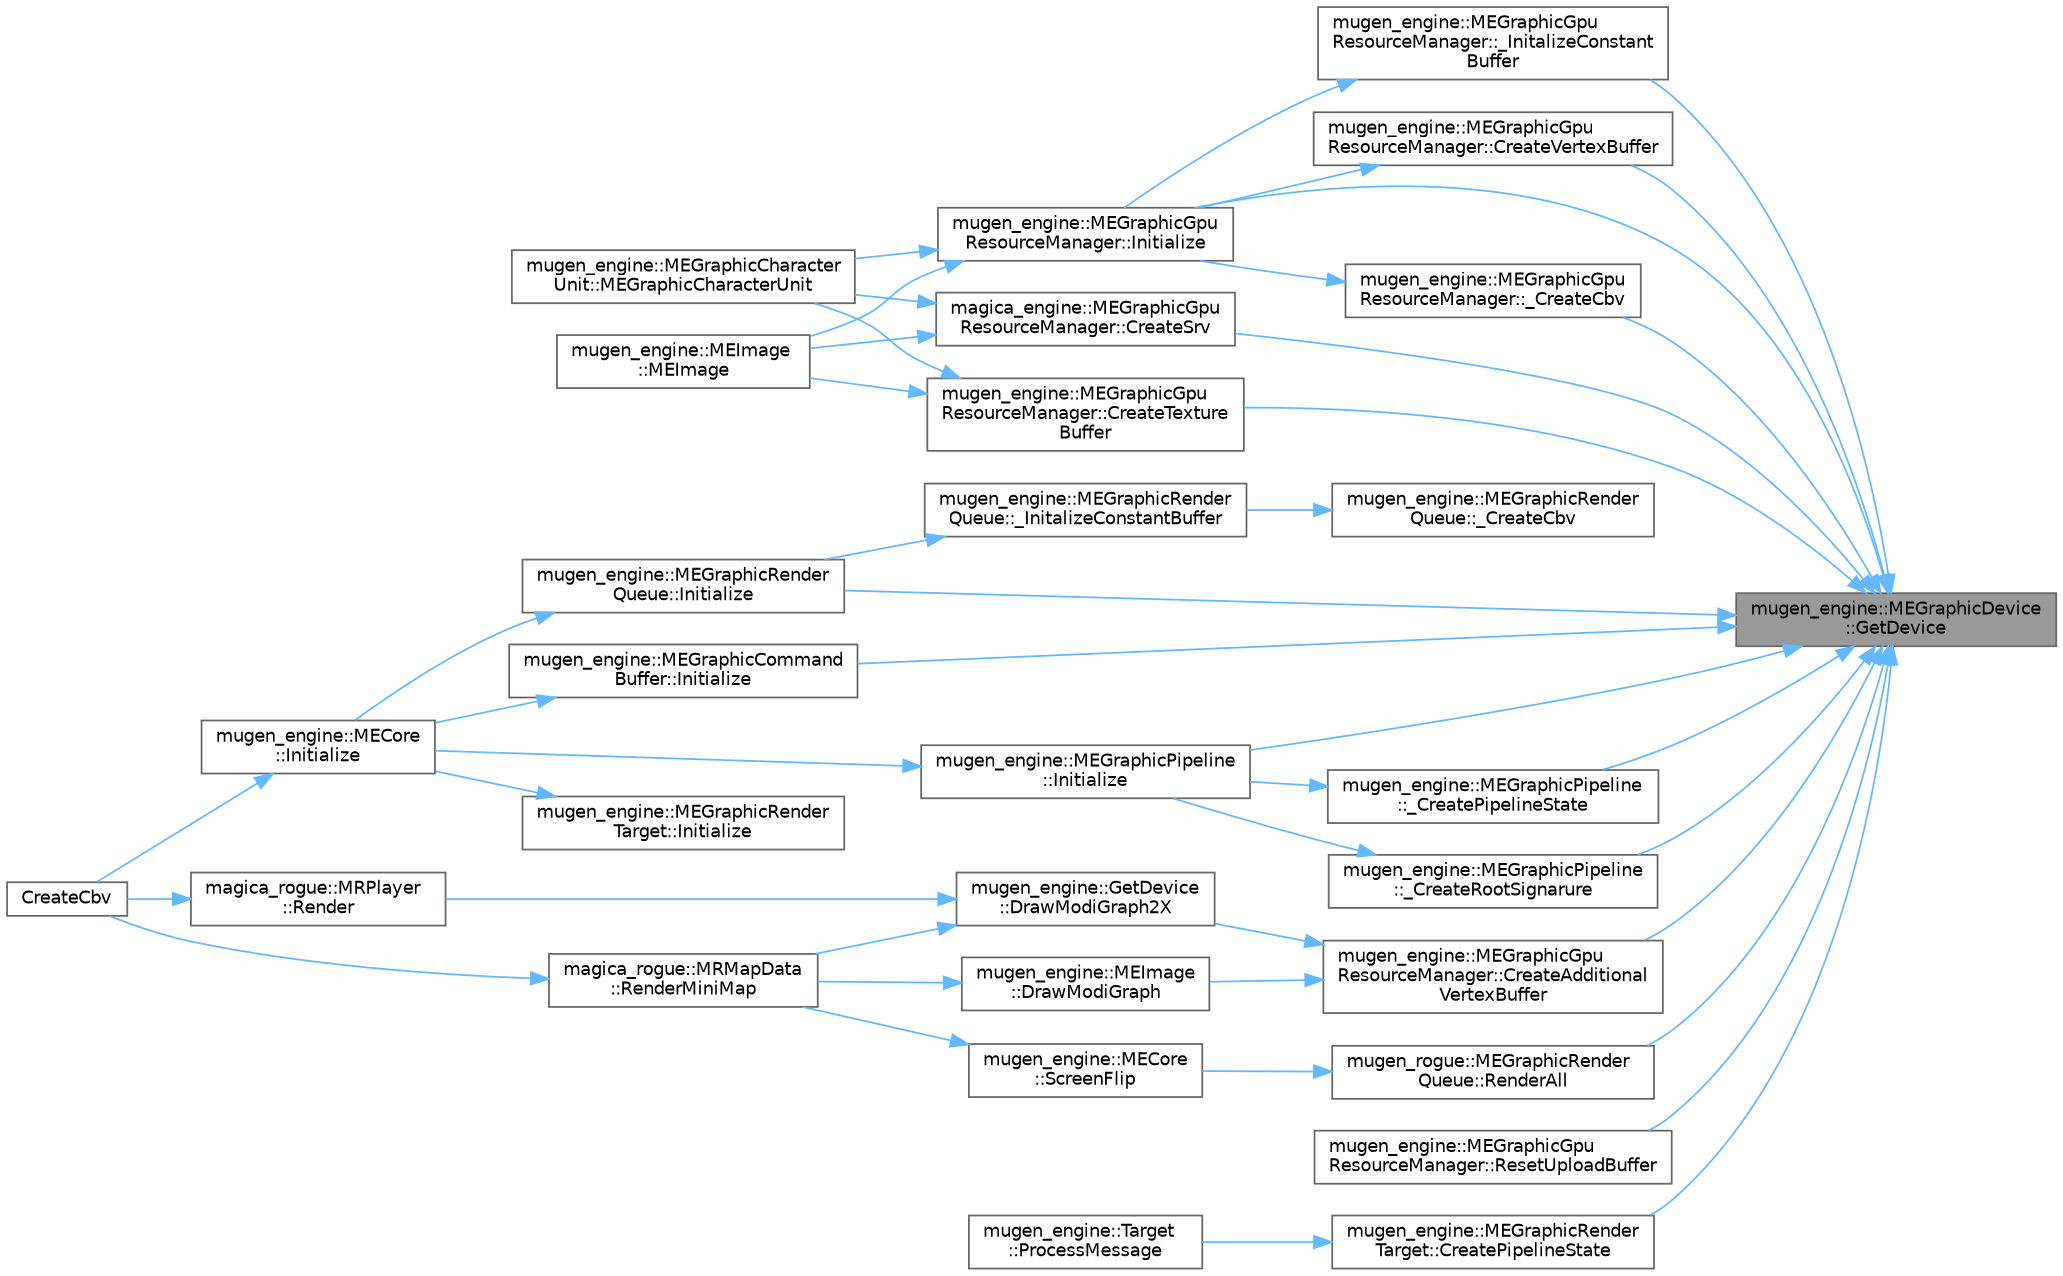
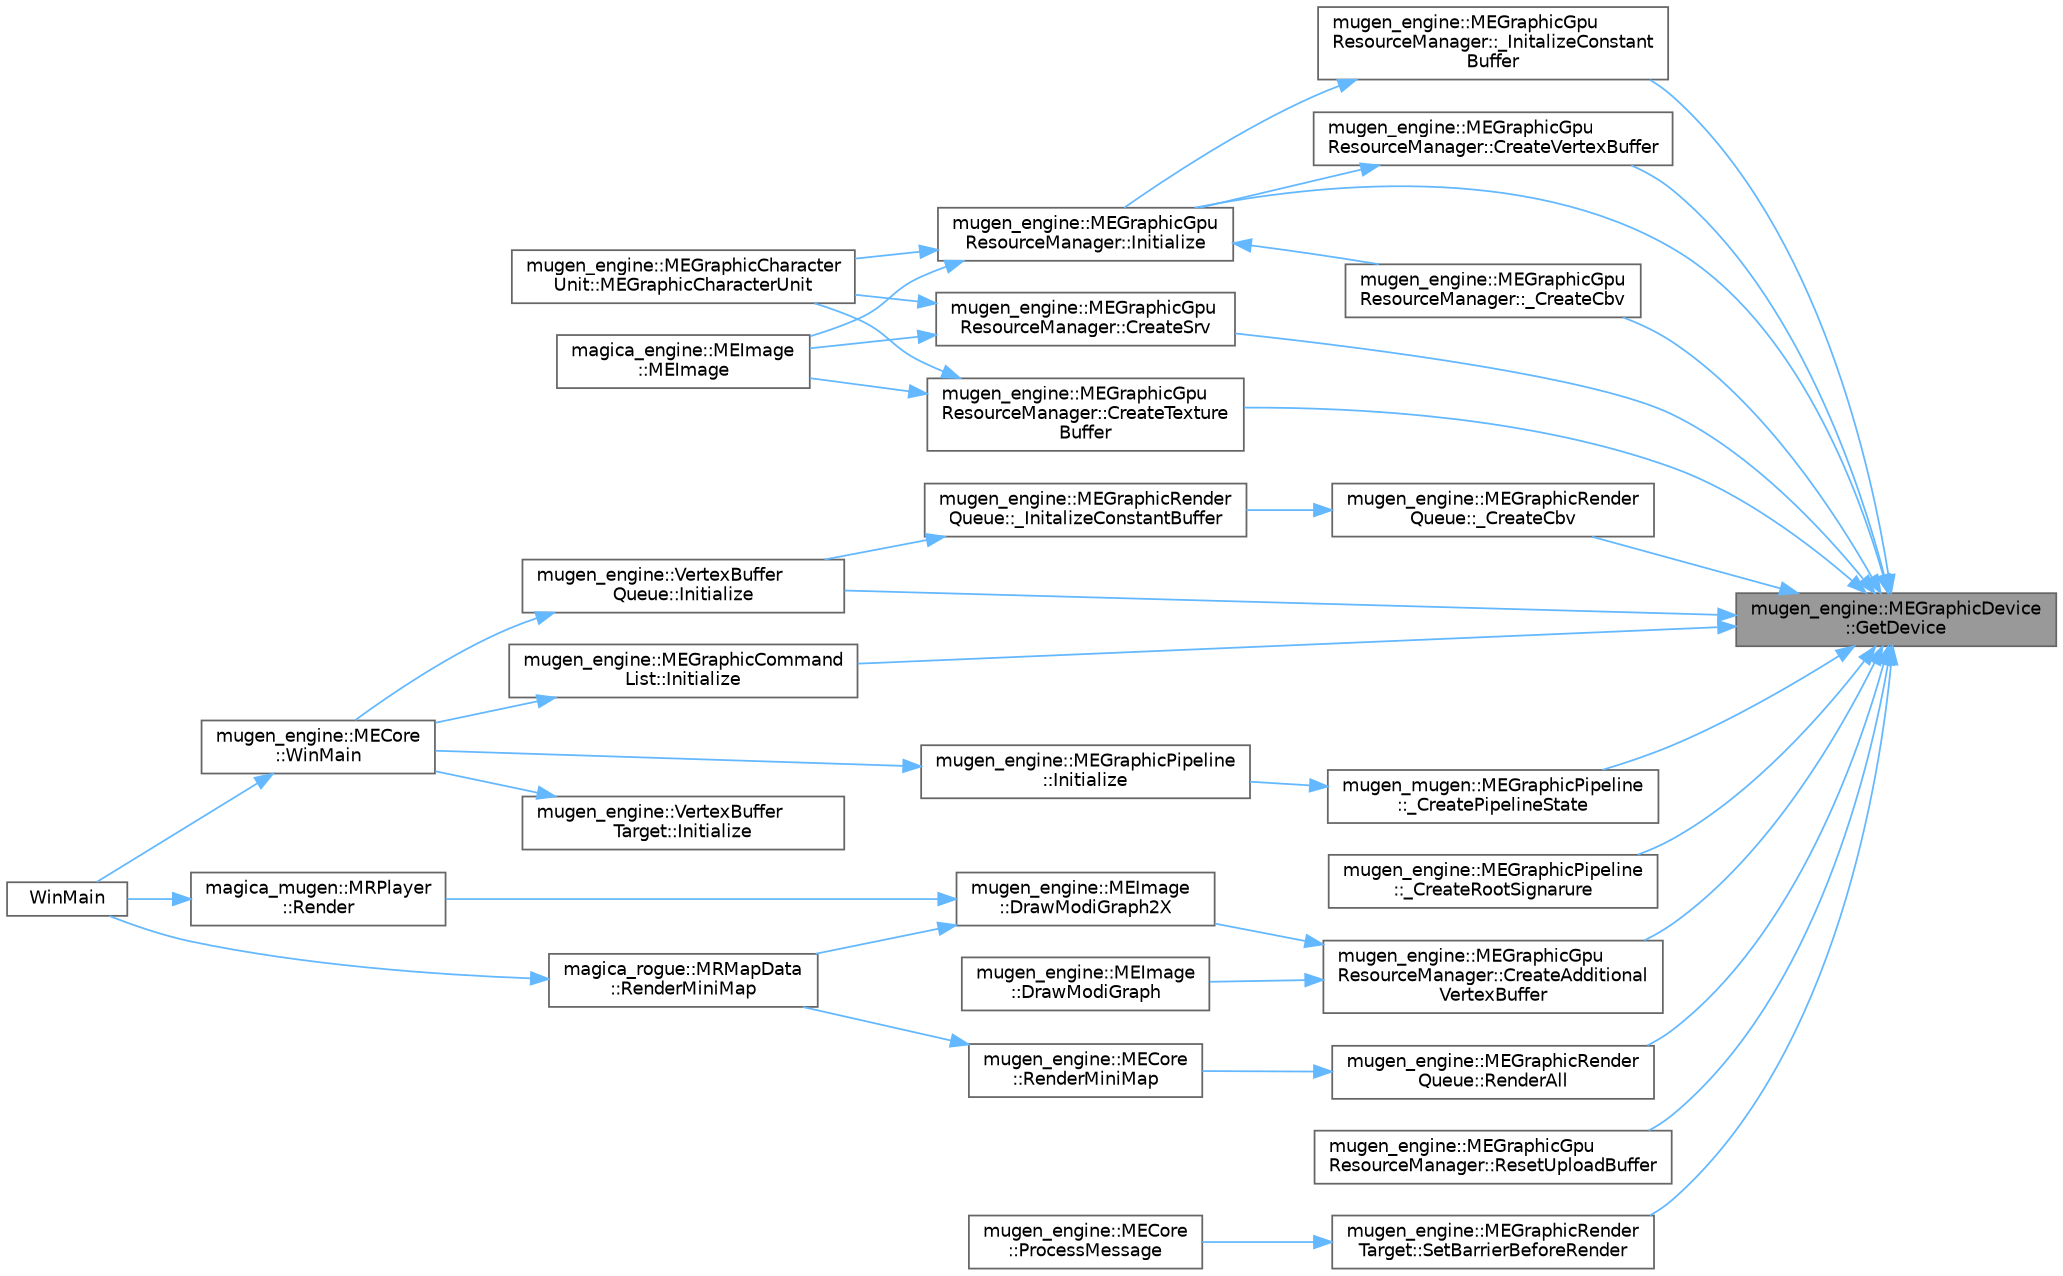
(1263, 271) -> (1315, 254)
(1086, 319) -> (1086, 319)
(683, 362) -> (683, 362)
(683, 586) -> (683, 586)
(683, 671) -> (683, 671)
(1519, 708) -> (1686, 563)
(318, 747) -> (318, 747)
(1493, 797) -> (1493, 797)
(683, 823) -> (683, 823)
(1265, 826) -> none
(67, 899) -> (67, 899)
(318, 899) -> (318, 899)
(1086, 899) -> (1086, 899)
(881, 982) -> none
(1086, 1071) -> (1086, 1071)
(1493, 1072) -> (1493, 1072)
(1086, 1242) -> (1086, 1242)
(1493, 1242) -> (1493, 1242)
